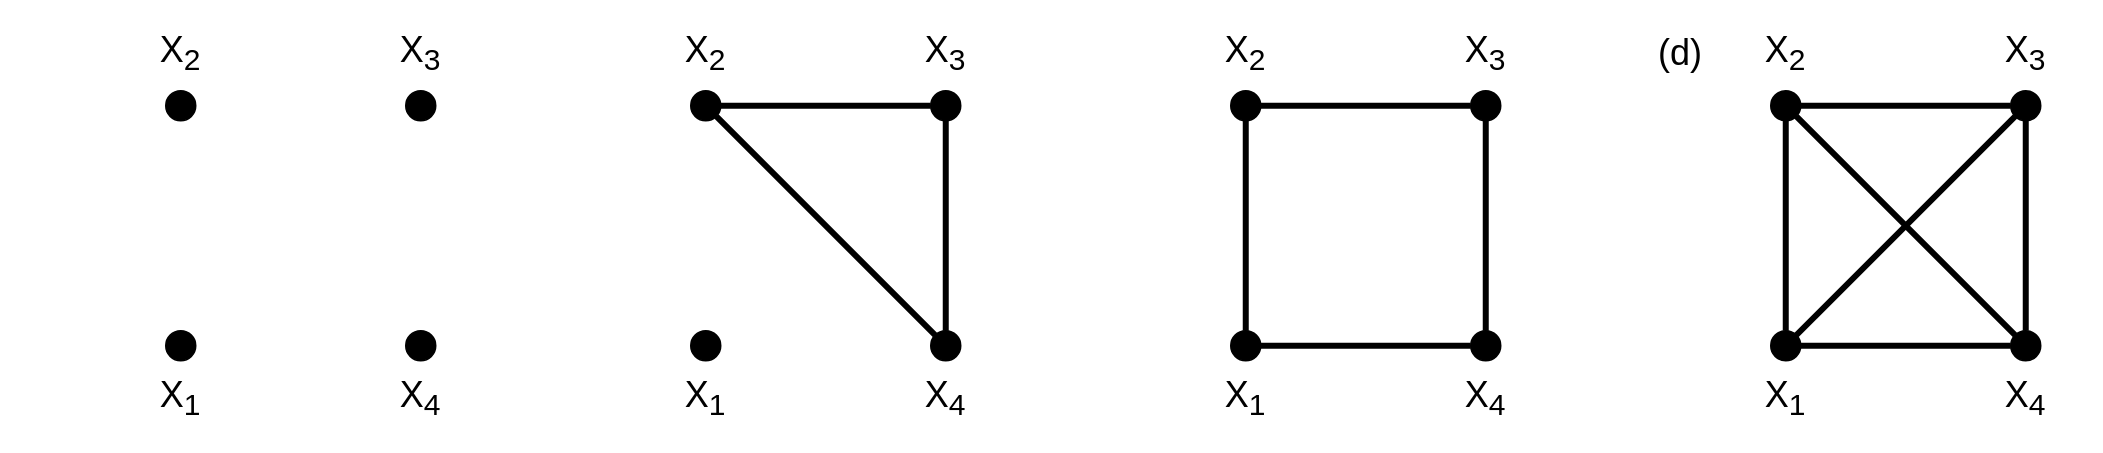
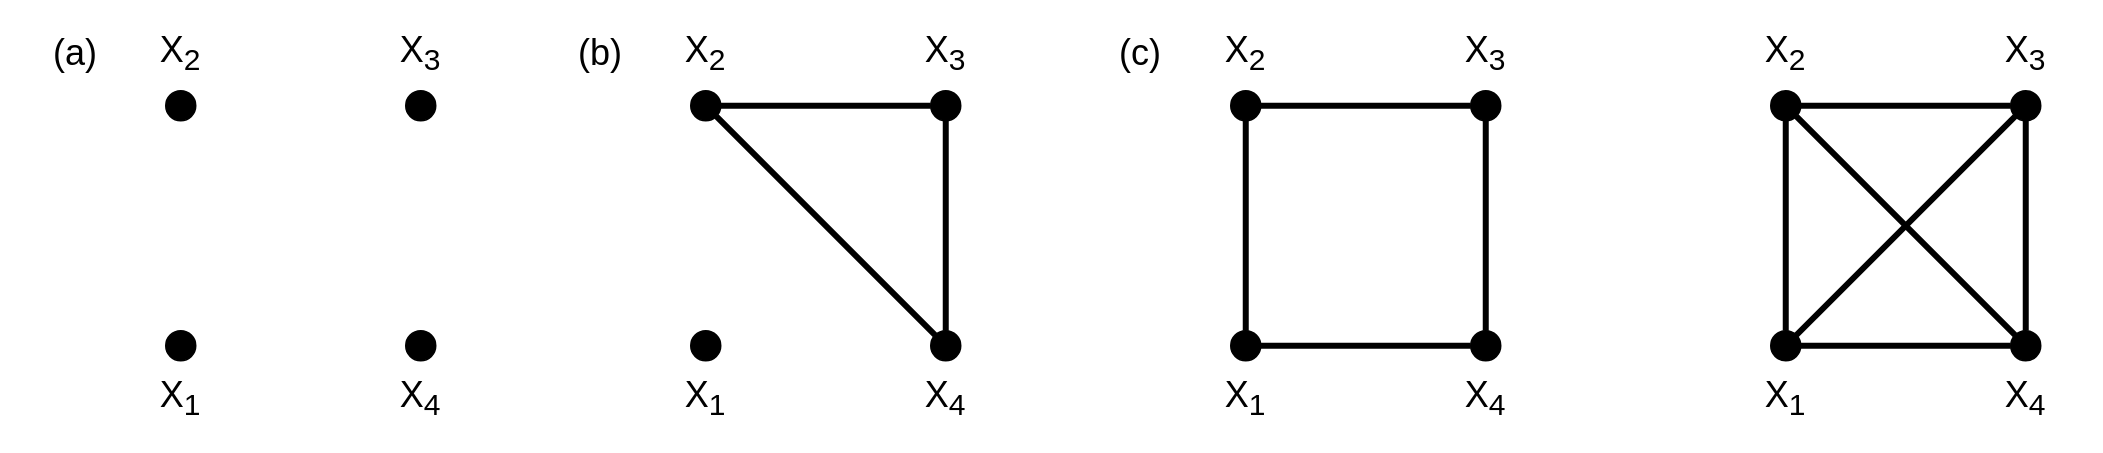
none -> (76, 53)
none -> (601, 53)
none -> (1141, 53)
(1681, 53) -> none
